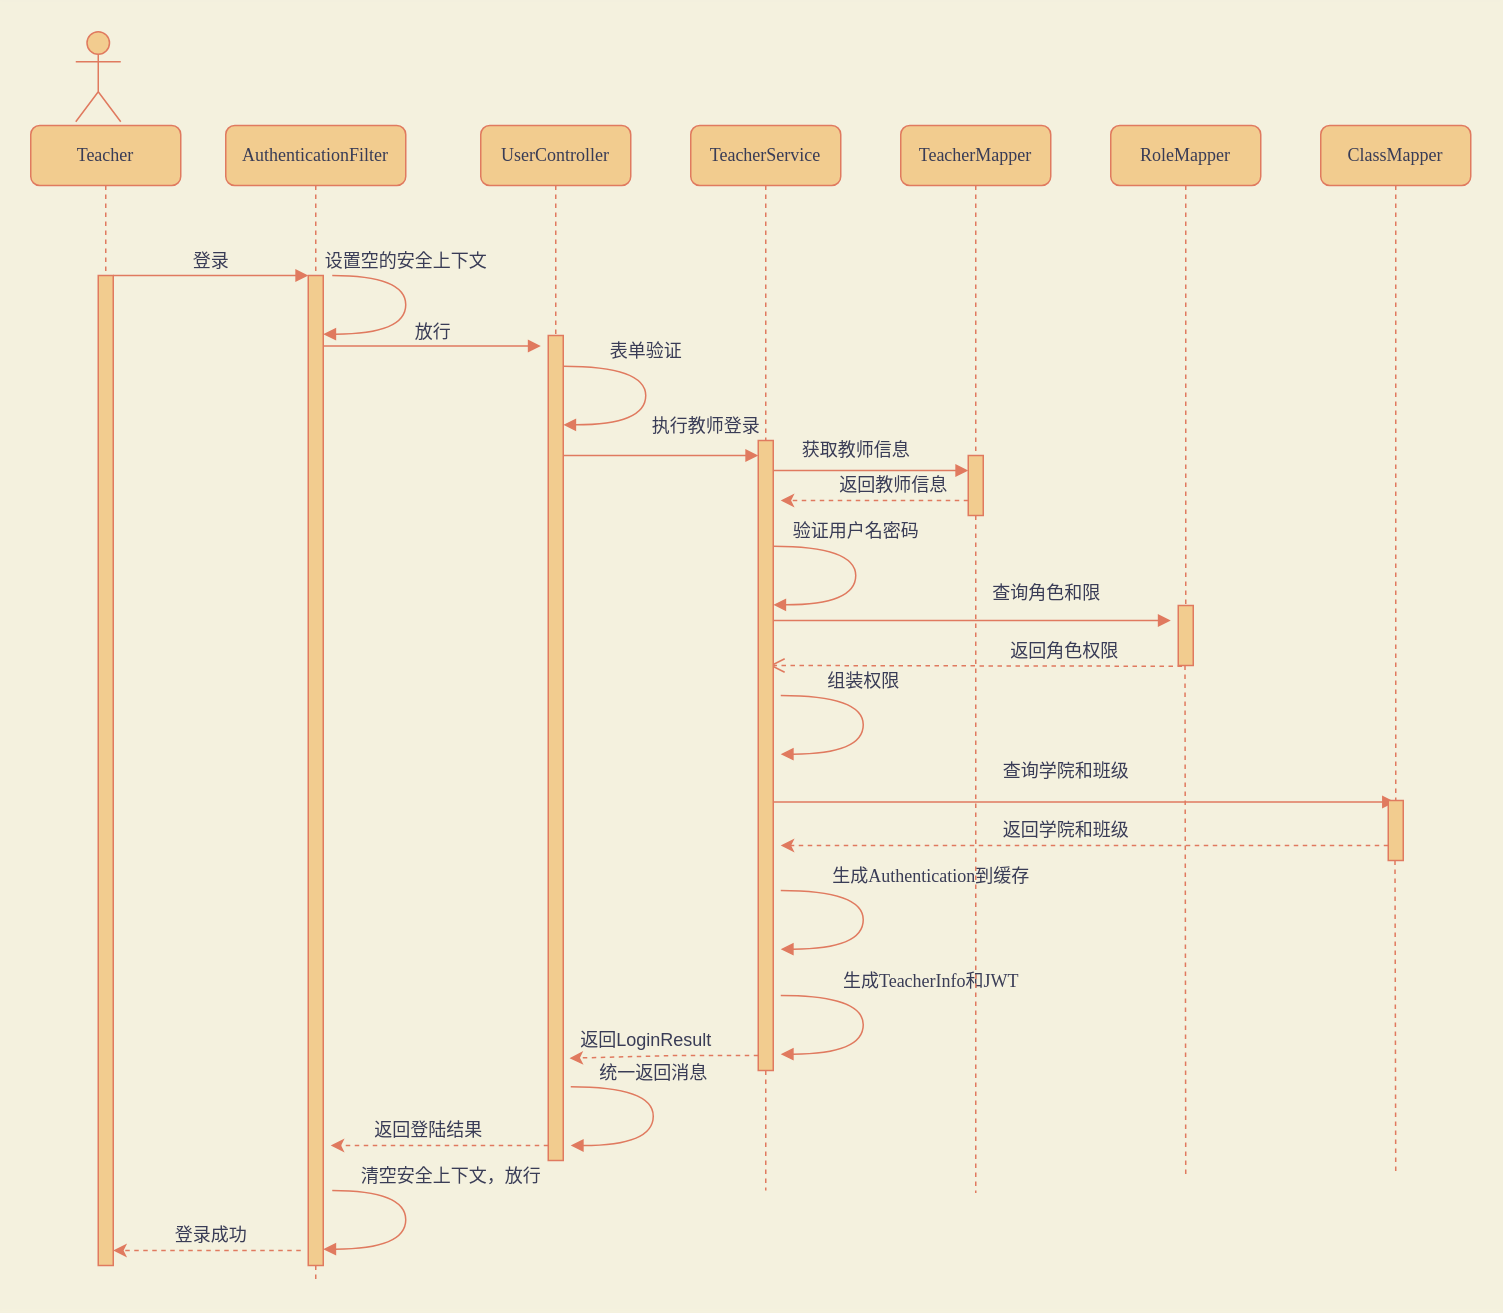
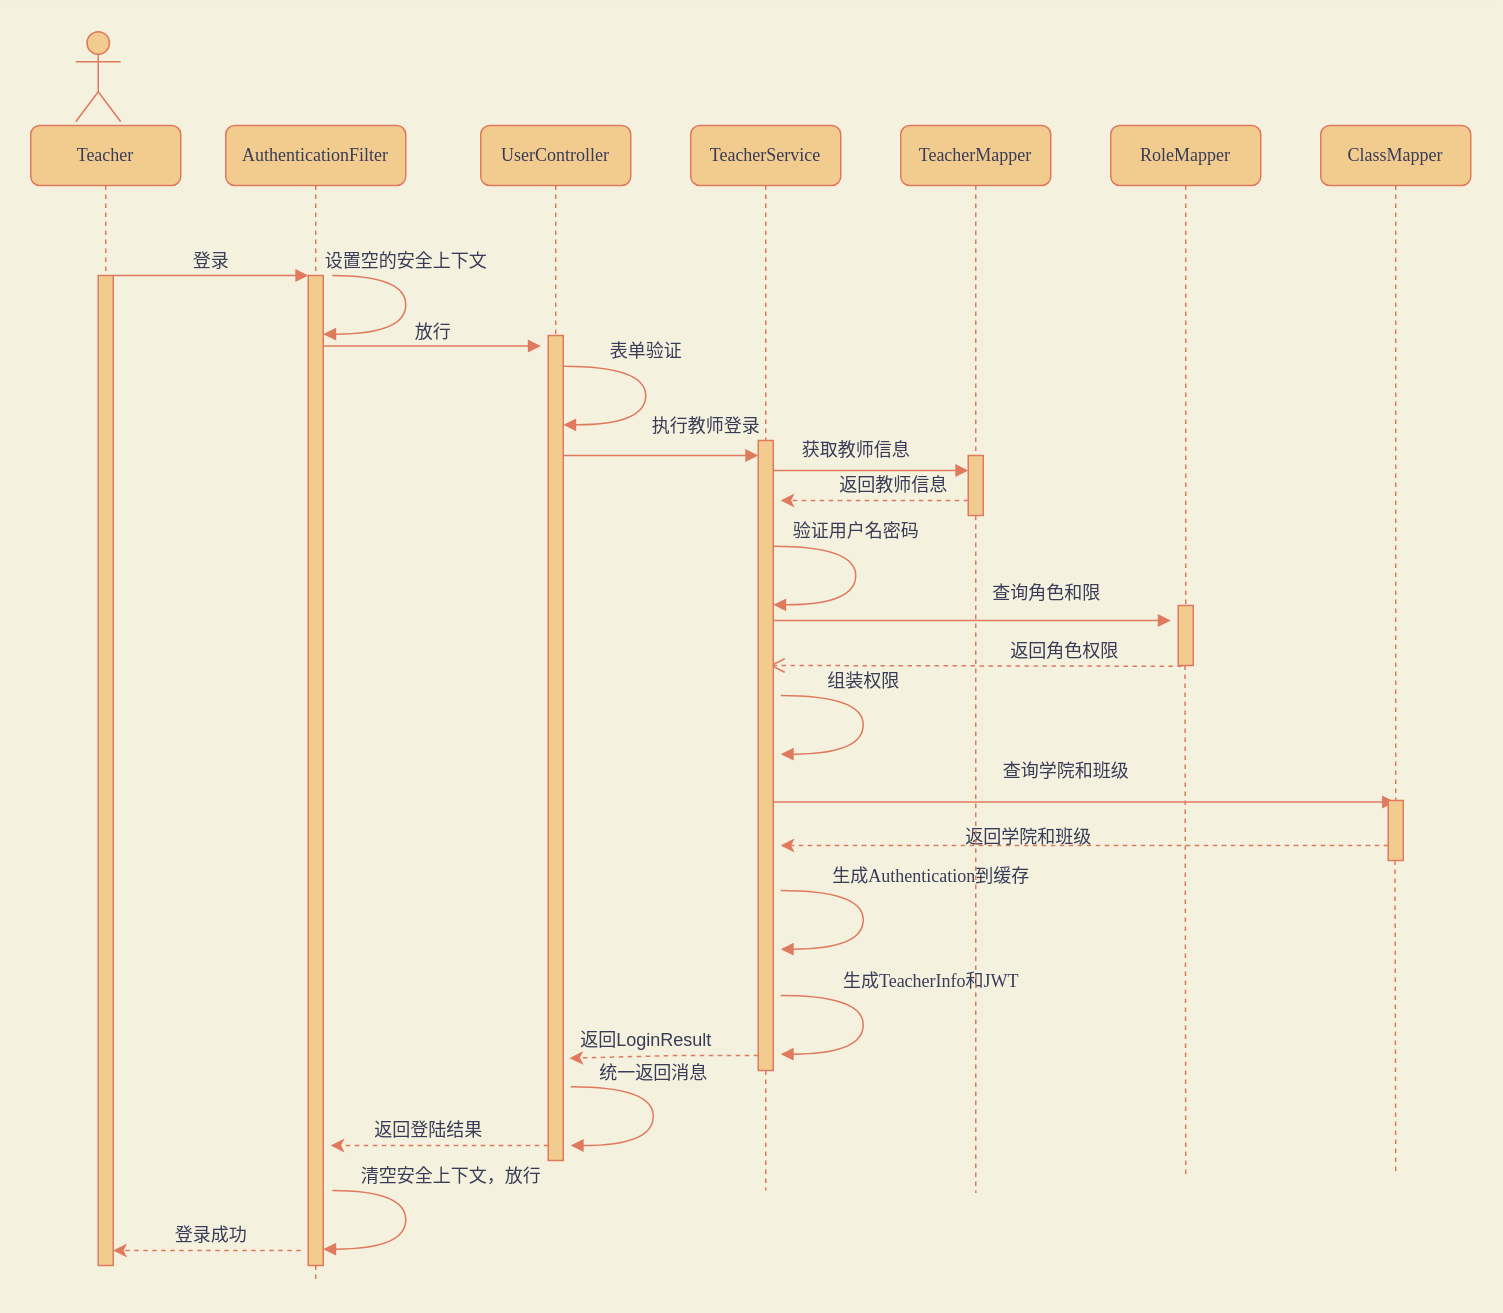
(1066, 830) -> (1028, 838)
